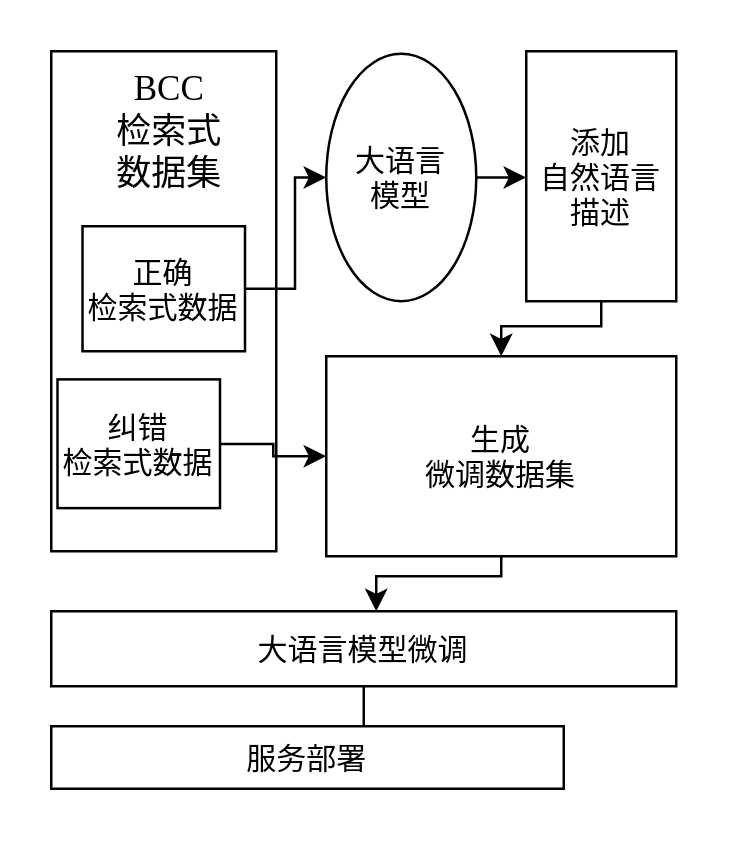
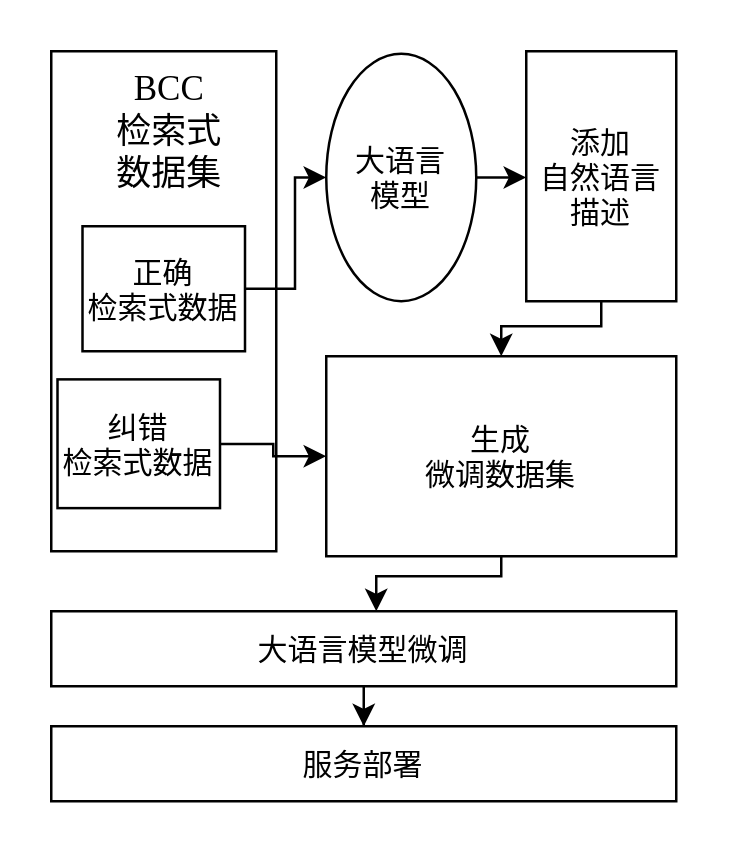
(308, 758) -> (364, 764)
